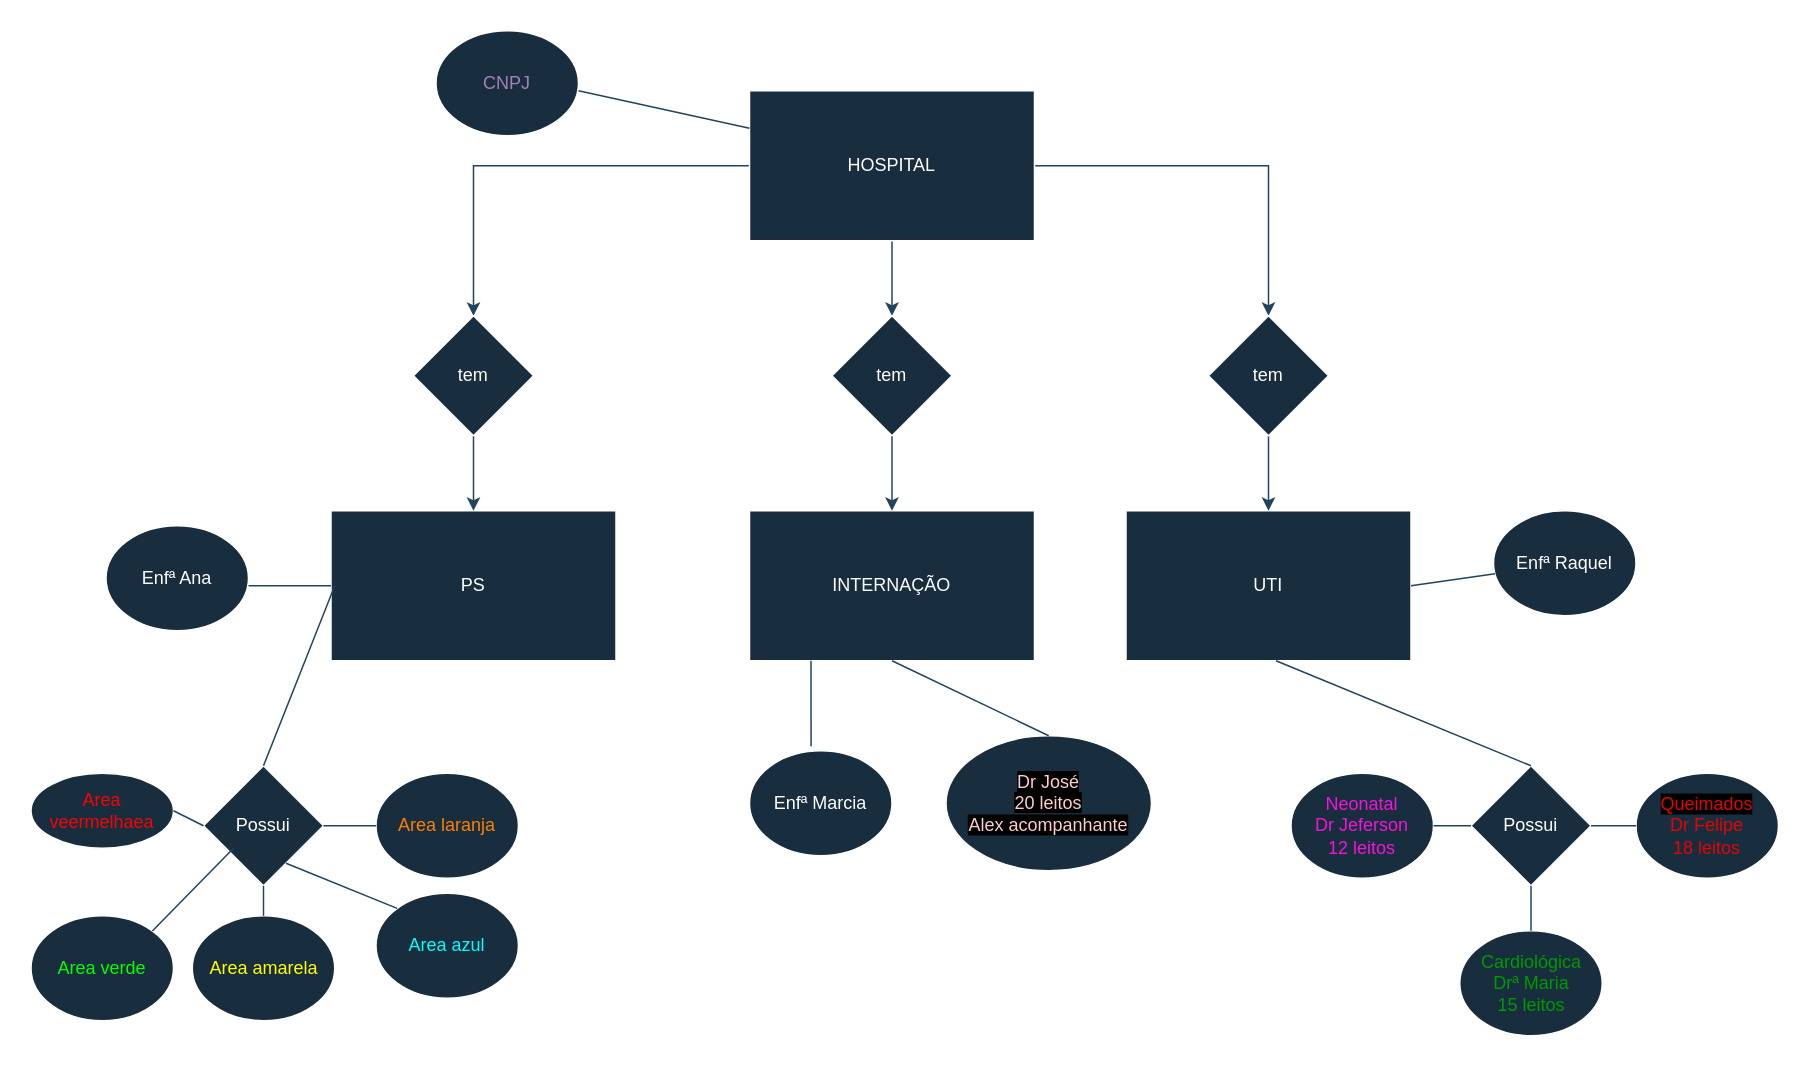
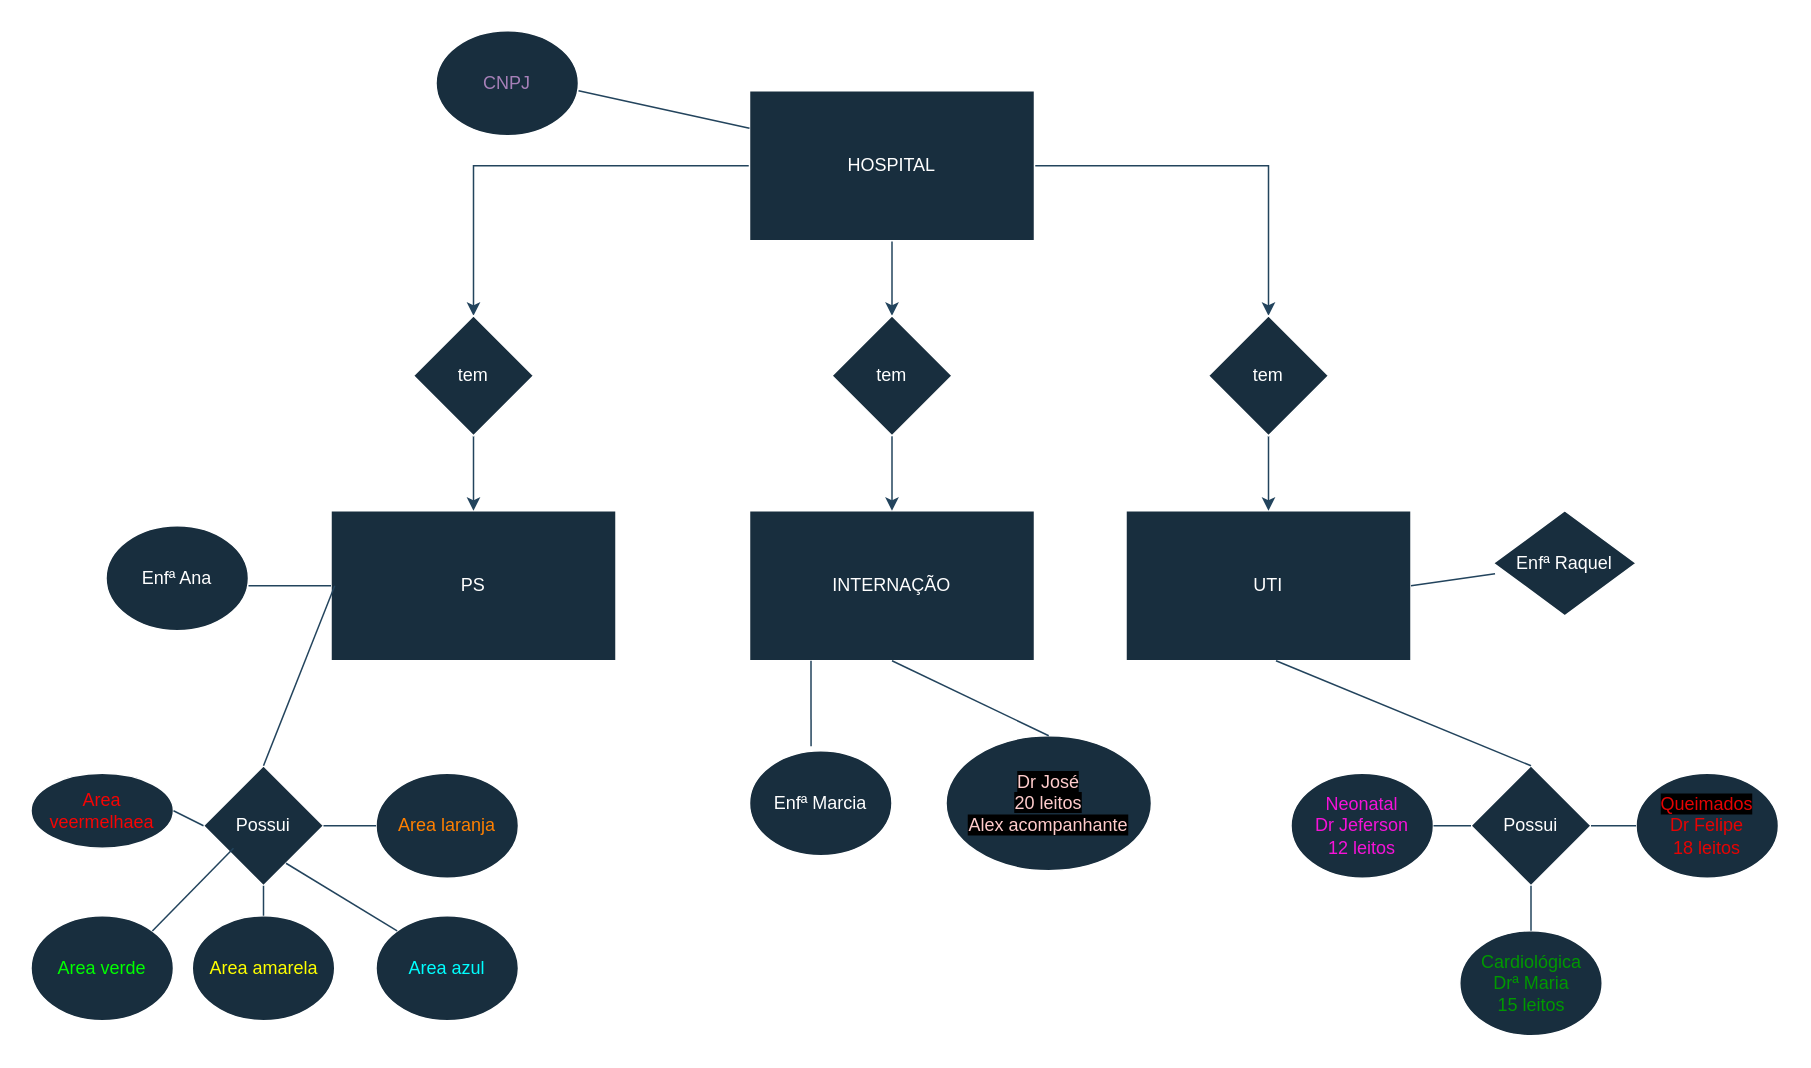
(1565, 563) -> (1565, 563)
(447, 946) -> (447, 968)
